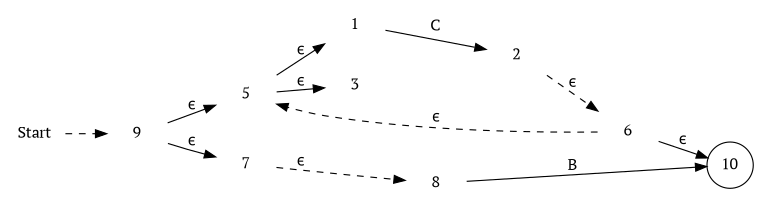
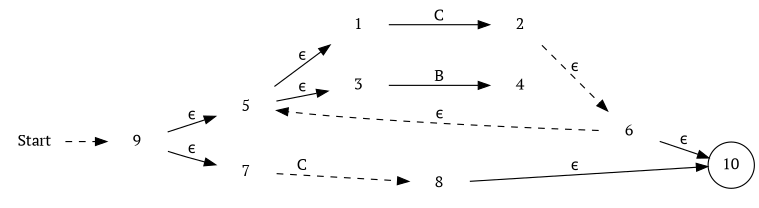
none -> (520, 85)
(301, 161) -> (302, 166)
(572, 166) -> (575, 166)
